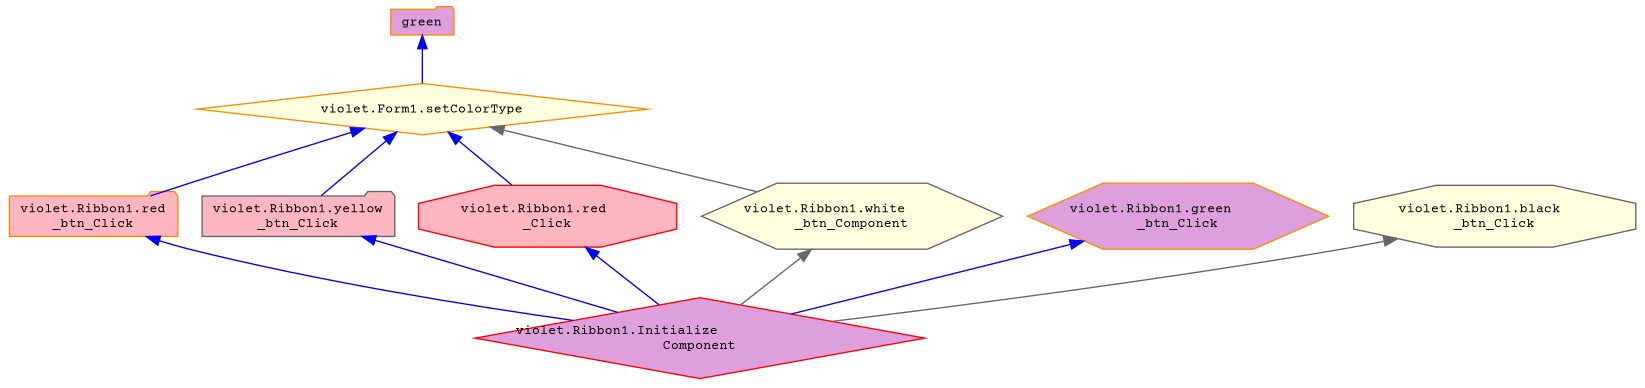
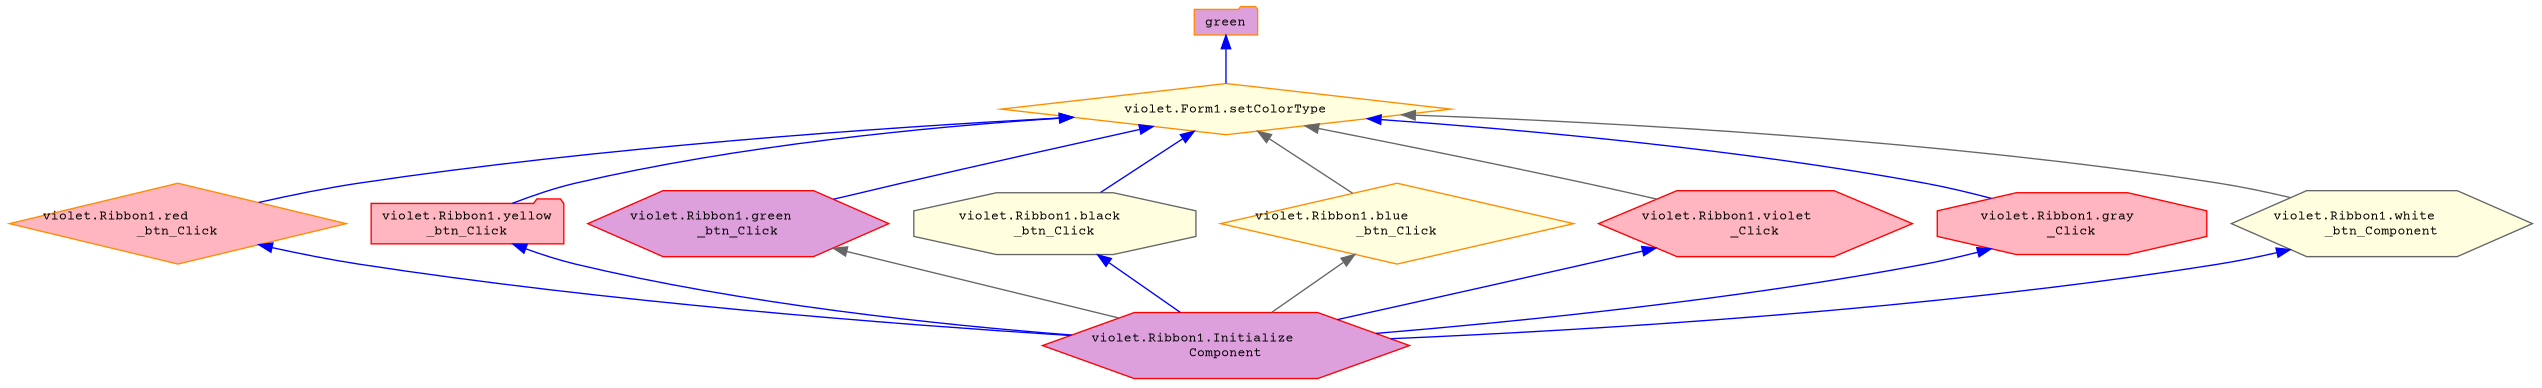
none -> (986, 164)
none -> (1142, 166)
(94, 216) -> (178, 224)
(298, 216) -> (467, 224)
(548, 216) -> (2072, 224)
(1178, 216) -> (738, 224)
none -> (1397, 224)
none -> (1755, 224)
(931, 279) -> (983, 285)
(771, 281) -> (1835, 310)
(1109, 285) -> (1145, 288)
(700, 338) -> (1226, 346)
